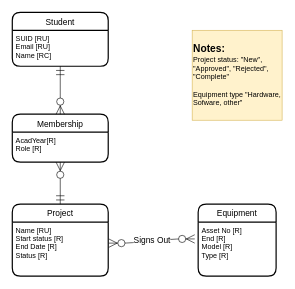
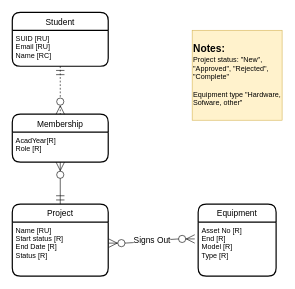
(60, 91) -> (60, 91)
